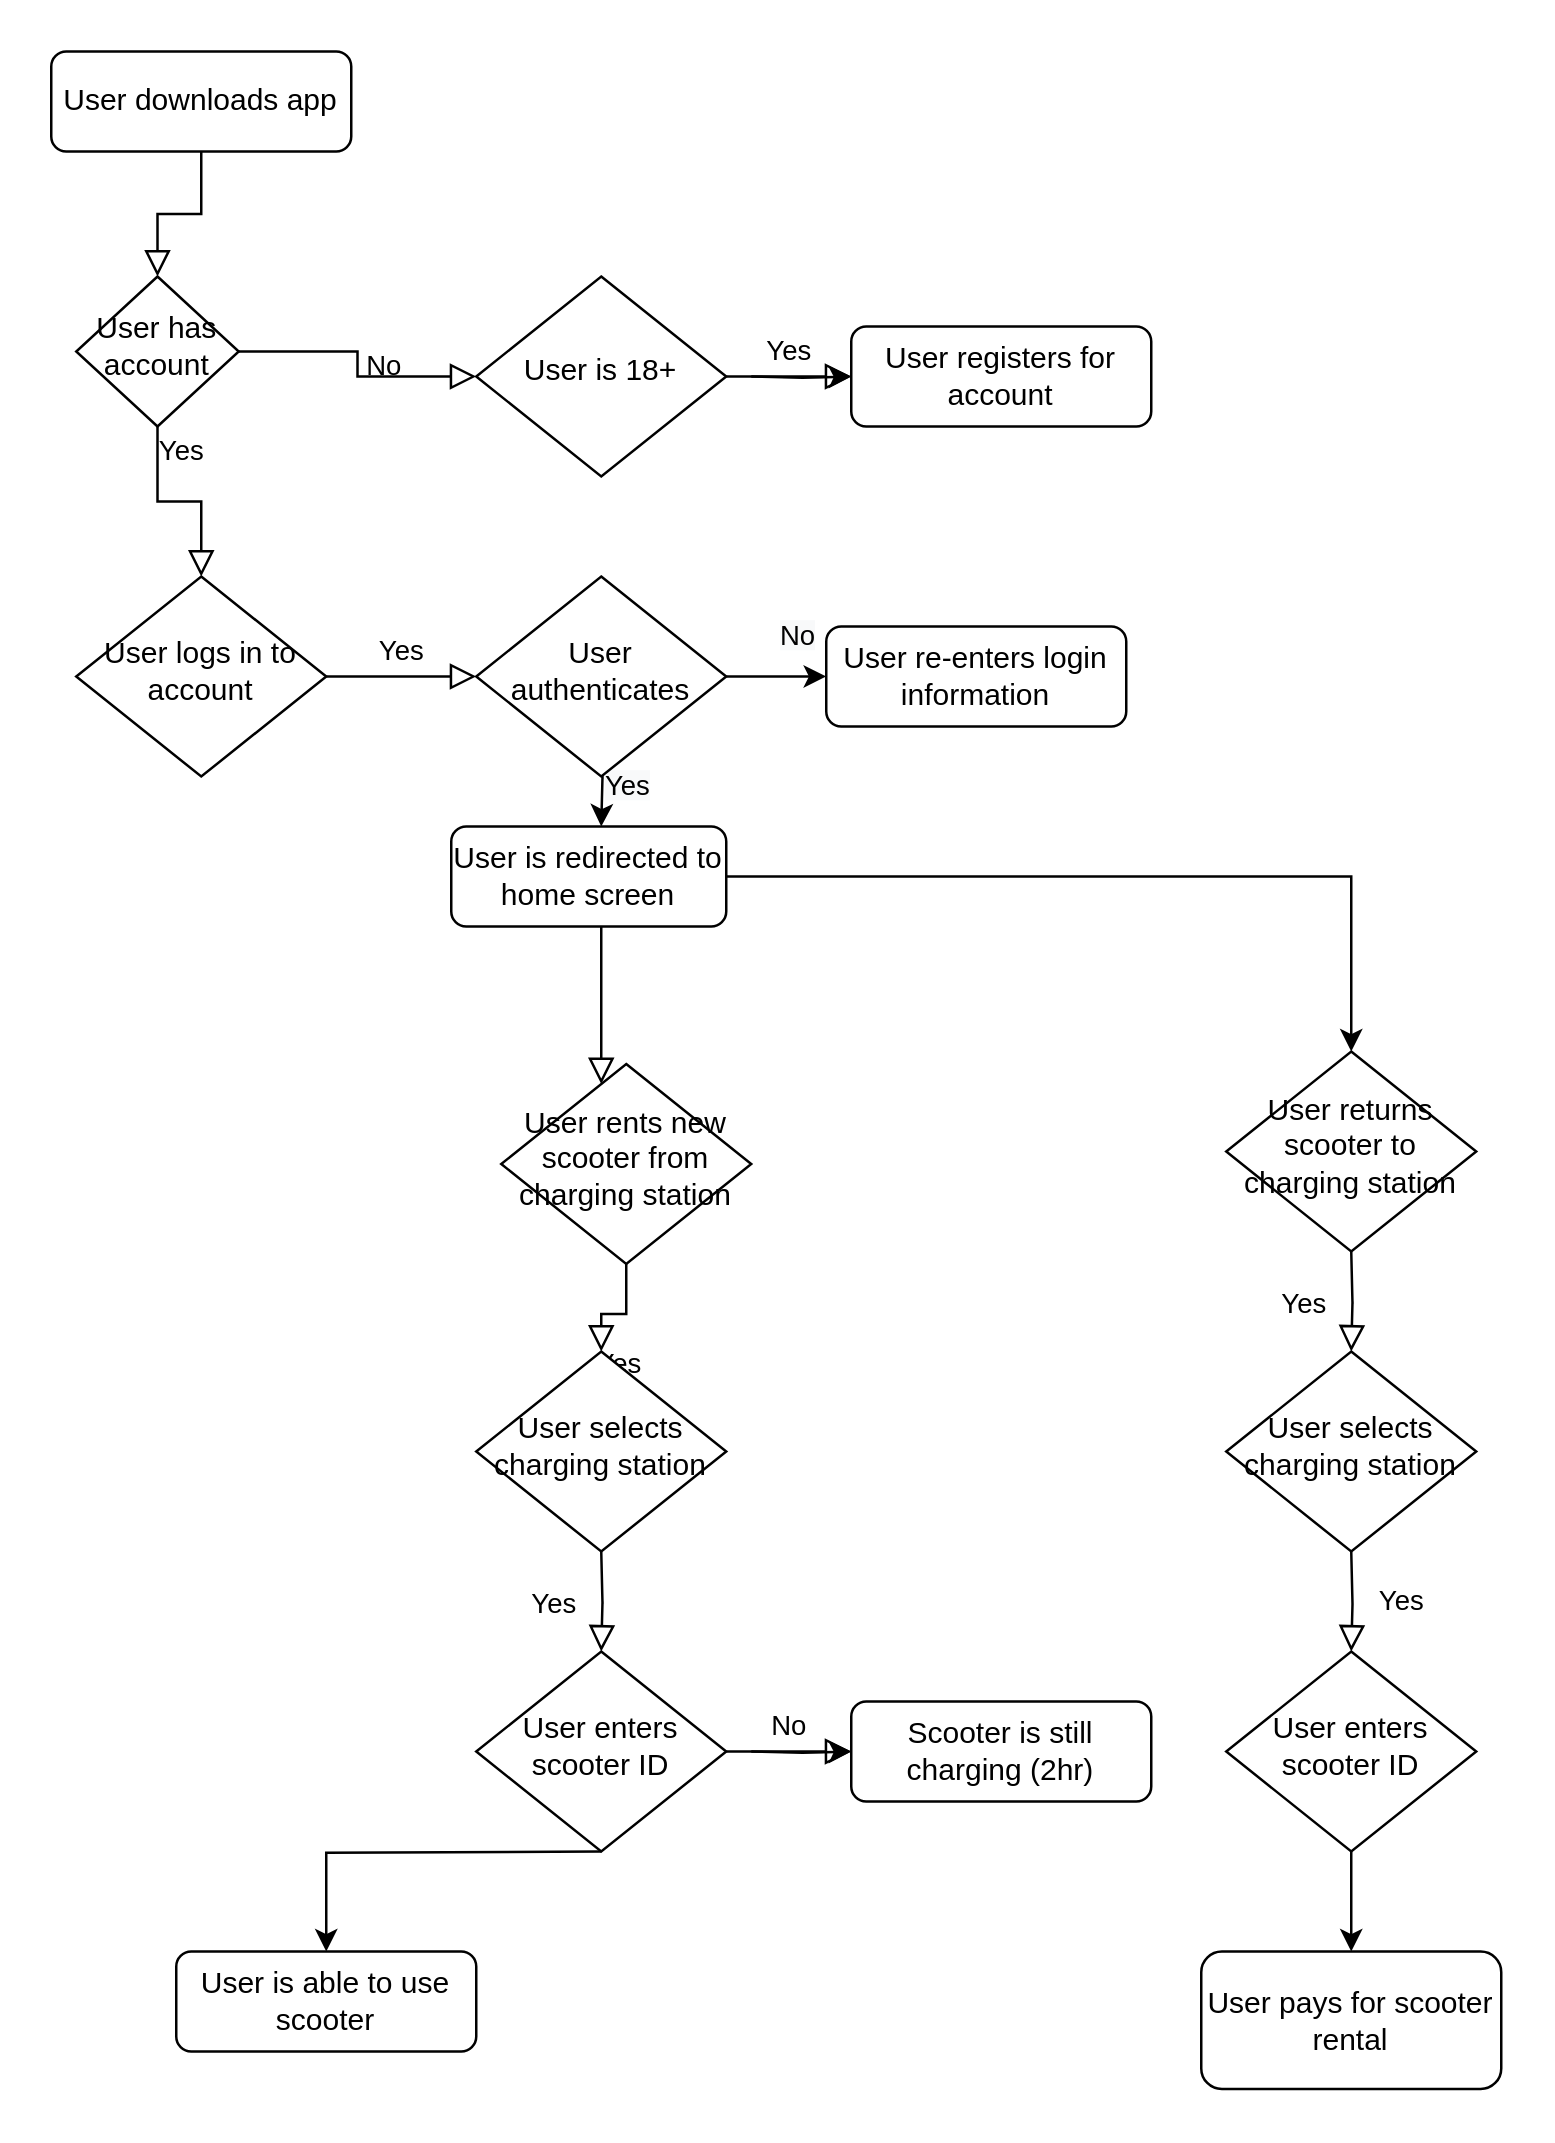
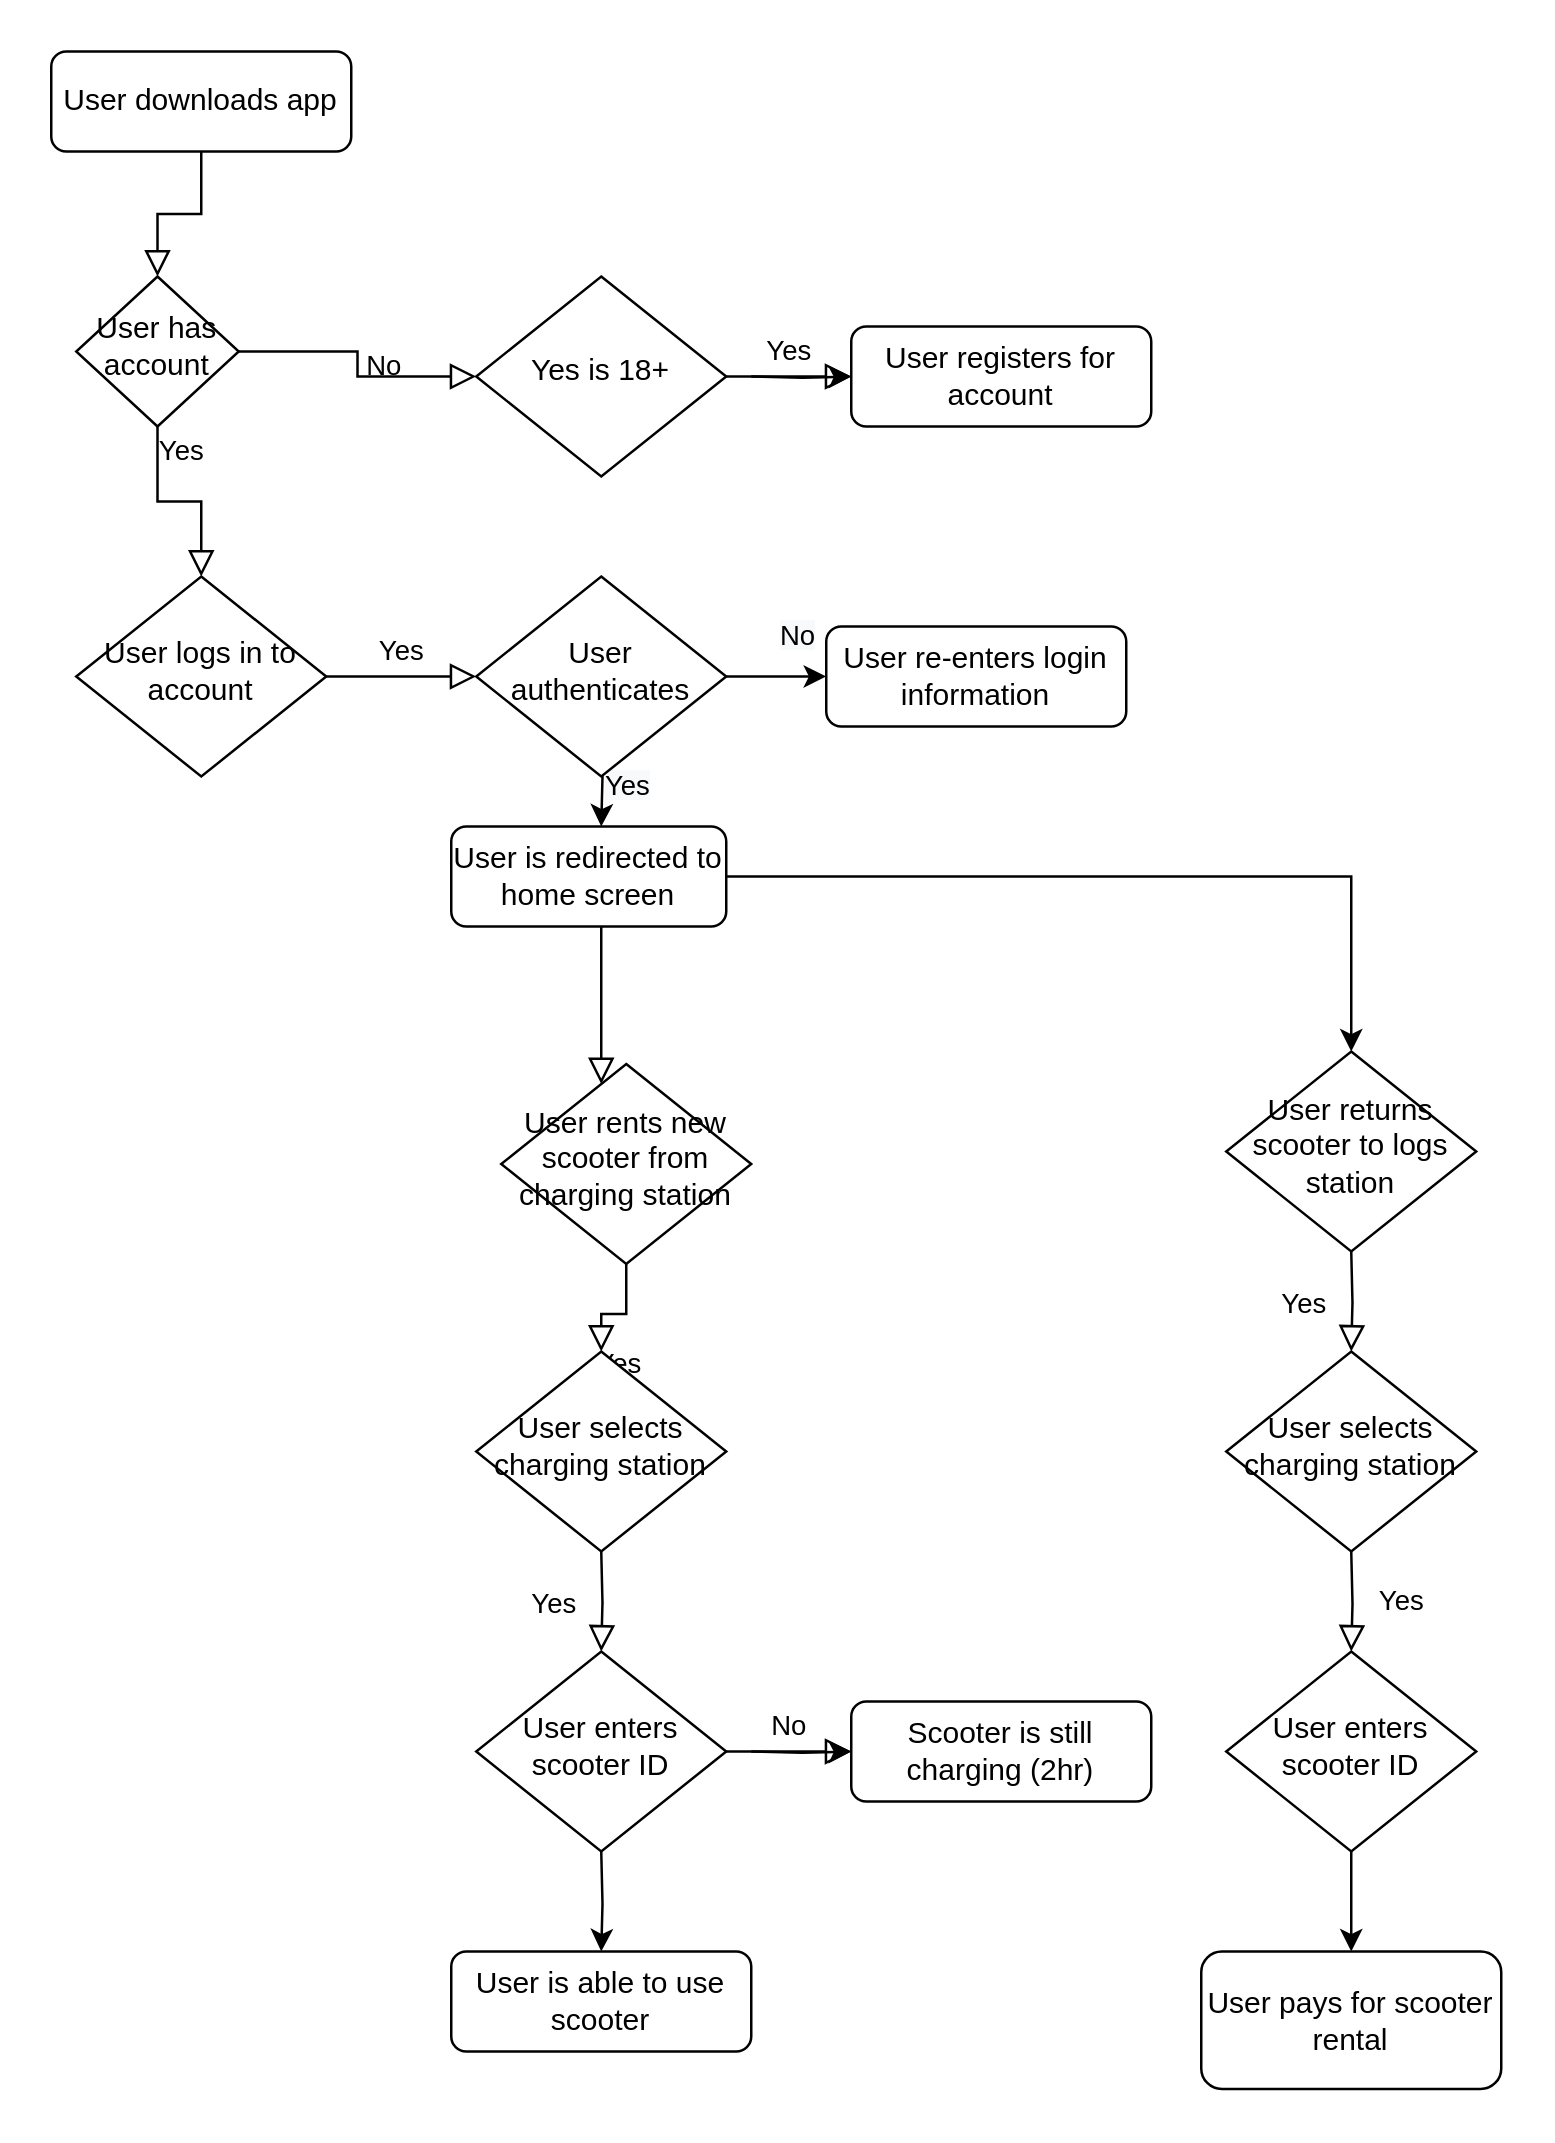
(601, 371) -> (601, 371)
(1351, 1146) -> (1351, 1146)
(326, 2001) -> (601, 2001)
